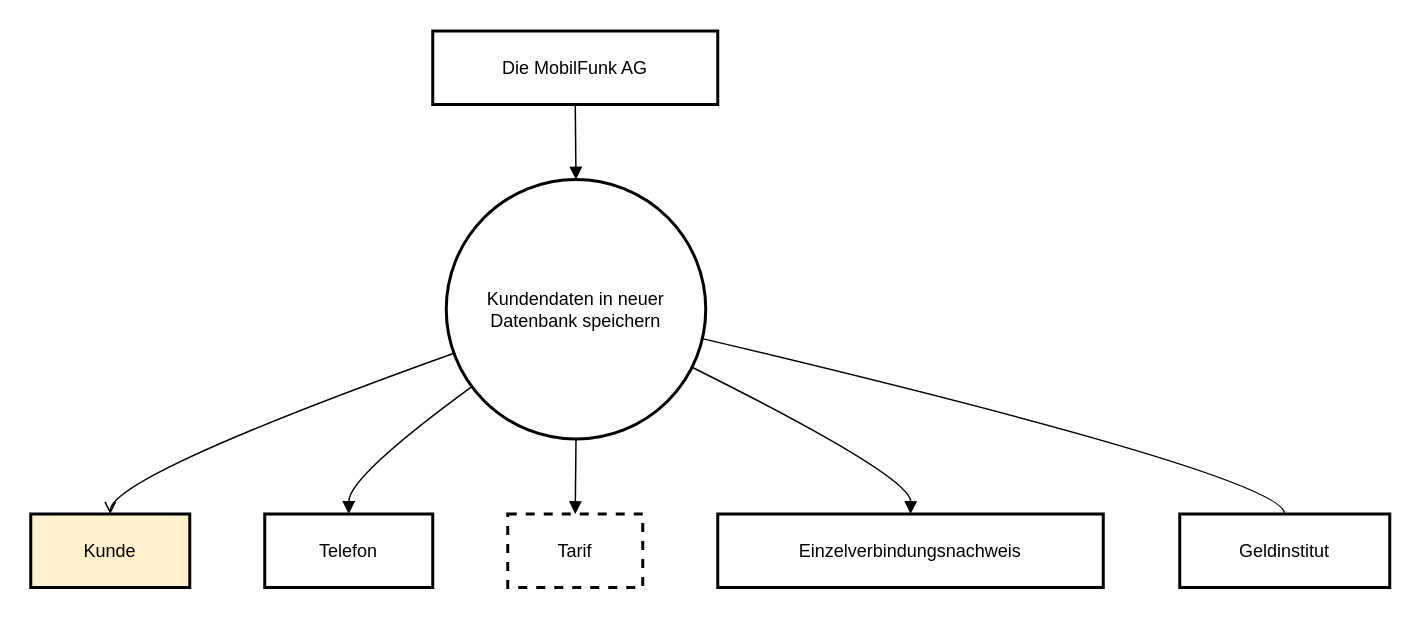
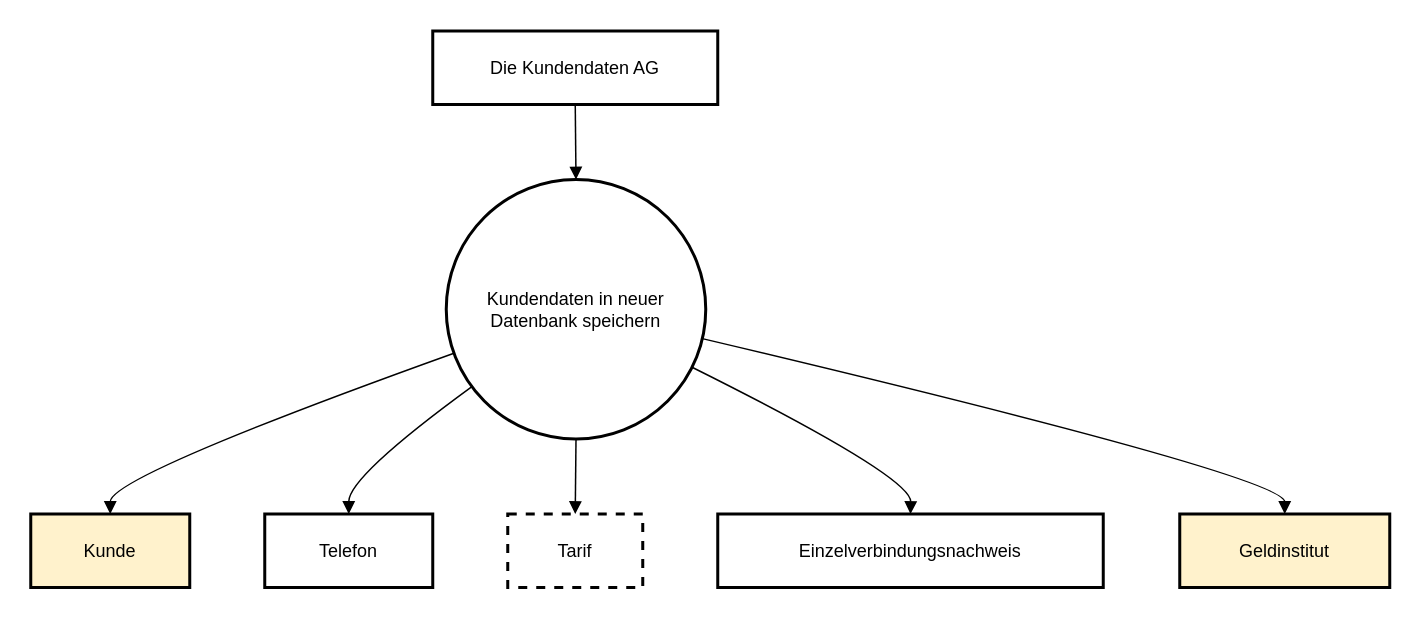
(575, 68) -> (575, 68)
(1105, 441) -> (1103, 438)
(207, 449) -> (210, 446)
(1285, 551) -> (1285, 551)
